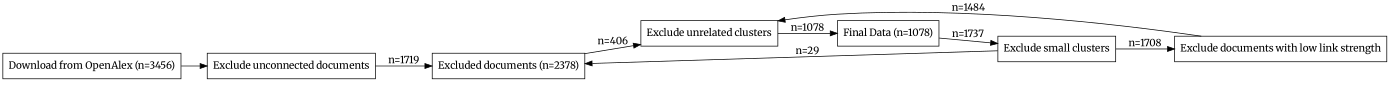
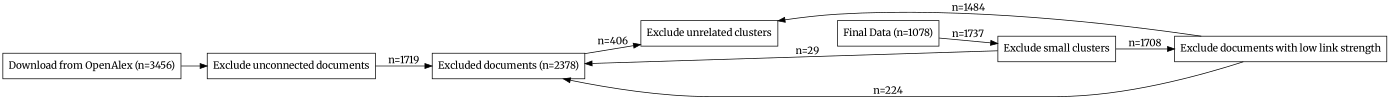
(804, 33) -> none
none -> (908, 97)
